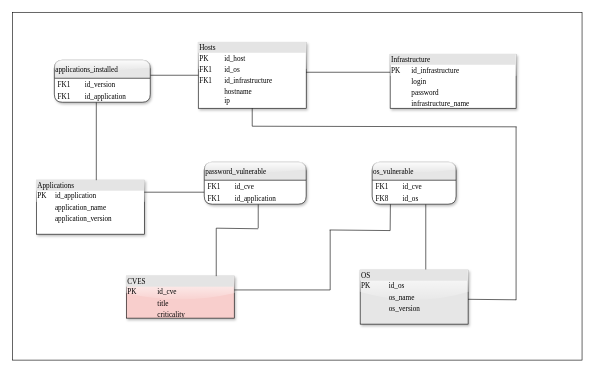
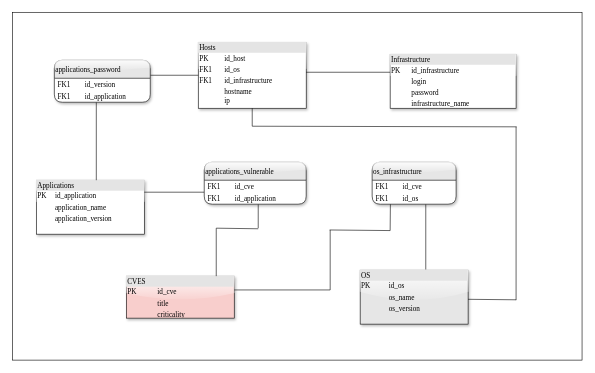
(94, 70) -> (95, 70)
(242, 172) -> (247, 172)
(398, 172) -> (407, 172)
(407, 199) -> (407, 199)
